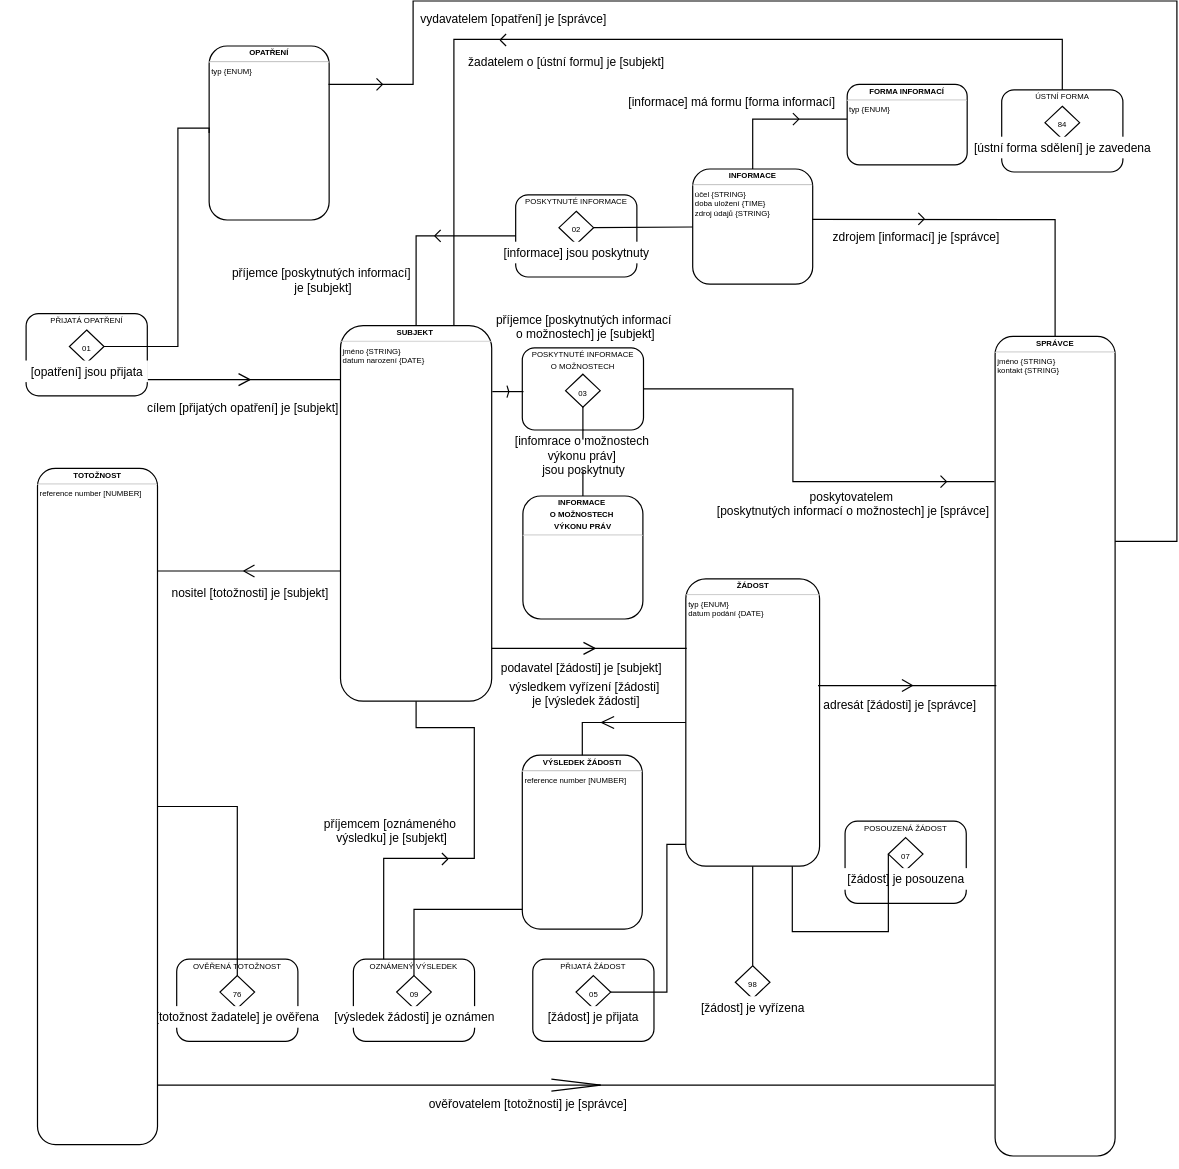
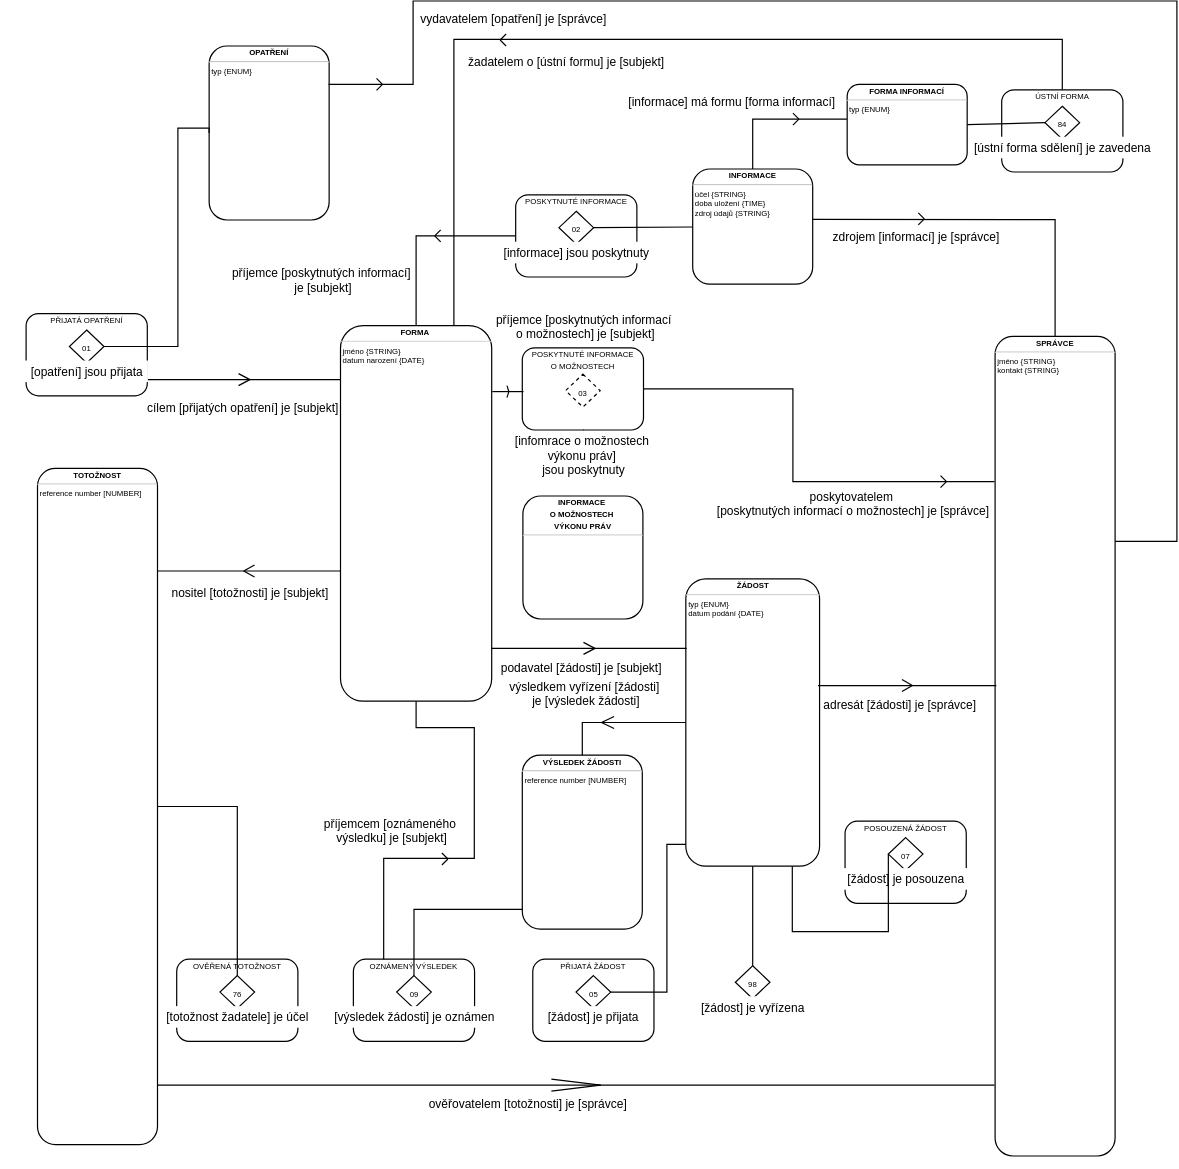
none -> (1006, 124)
(384, 340) -> (384, 340)
(583, 391) -> (583, 391)
(583, 423) -> none
(238, 1017) -> (238, 1017)
